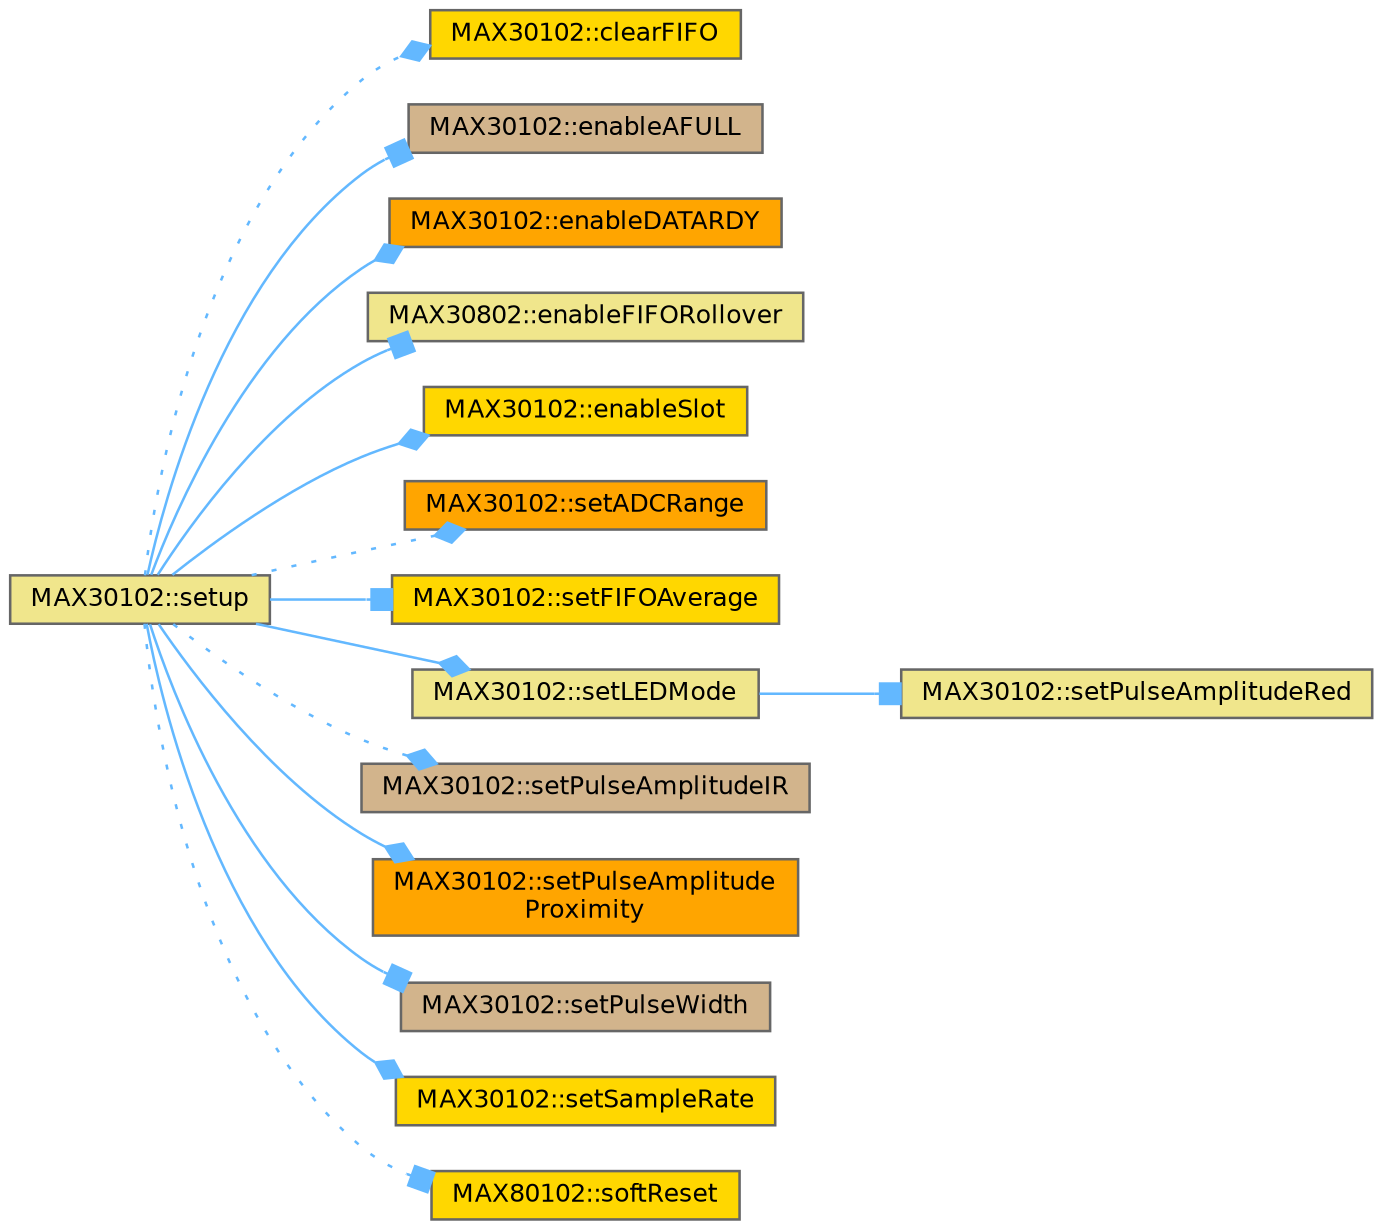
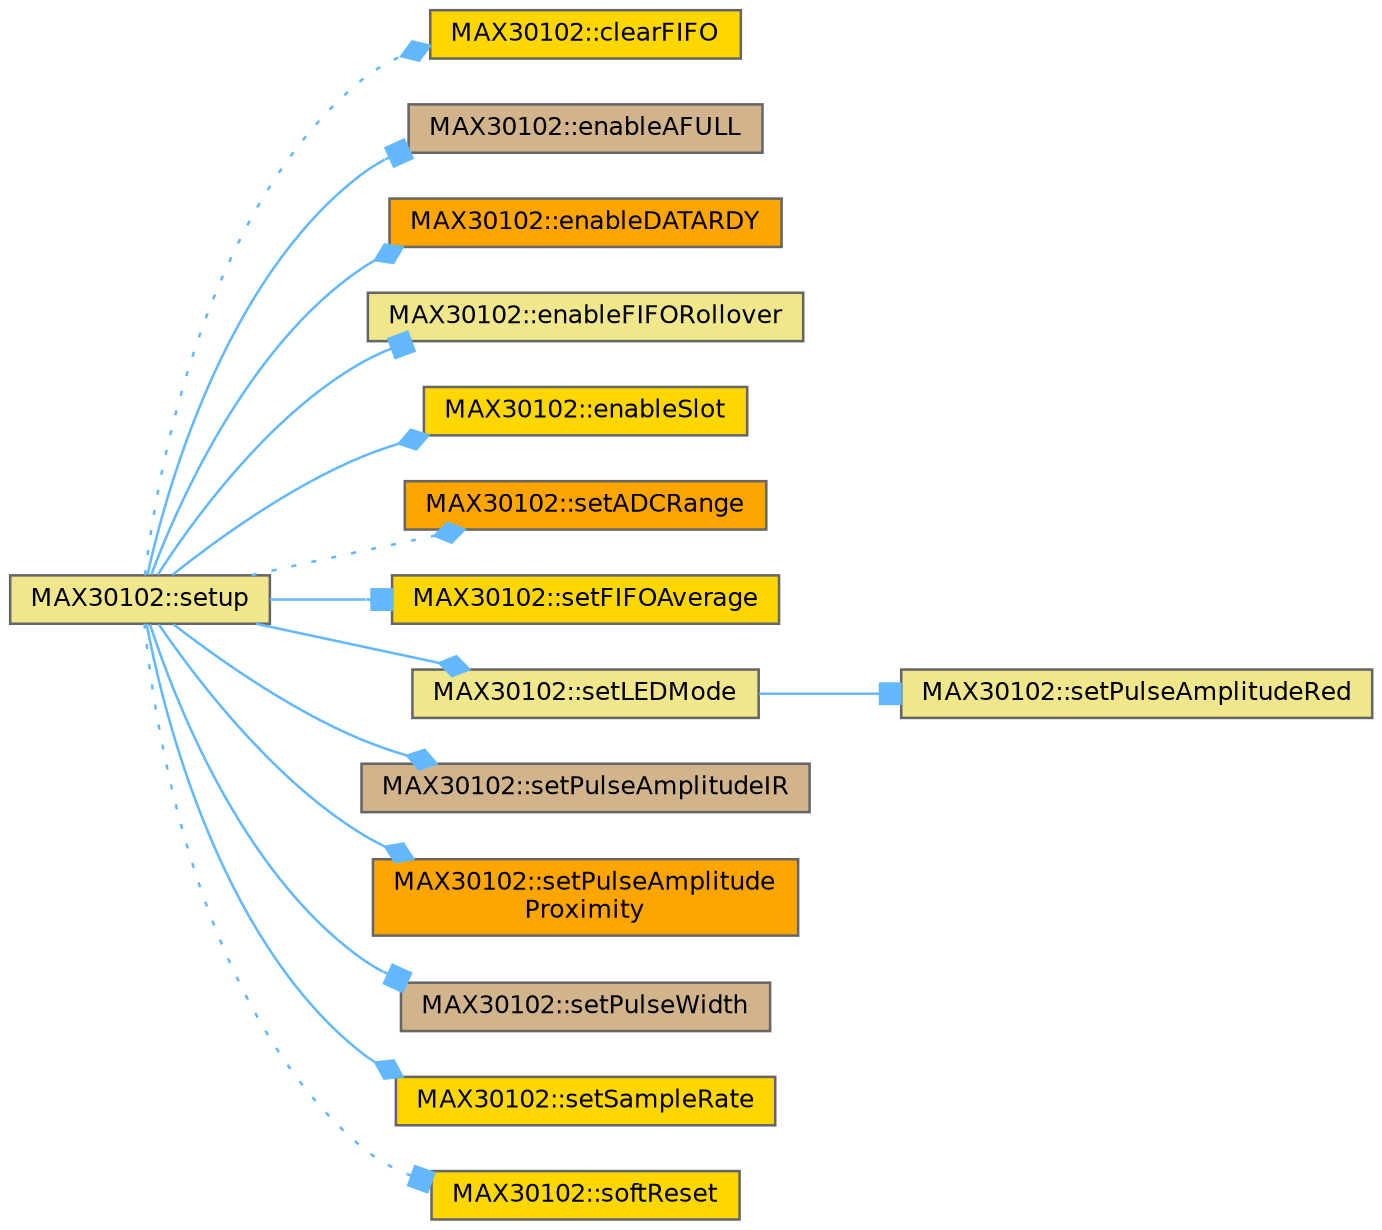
(586, 317) -> (586, 317)
(284, 700) -> (284, 700)
(586, 1195) -> (586, 1195)
